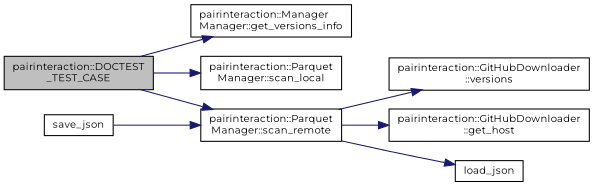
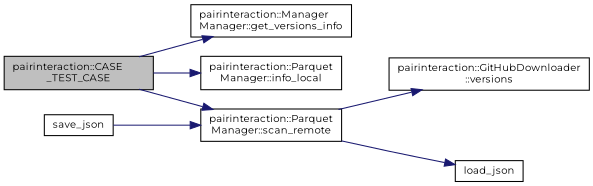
(79, 73) -> (79, 73)
(271, 73) -> (271, 73)
(489, 125) -> none
